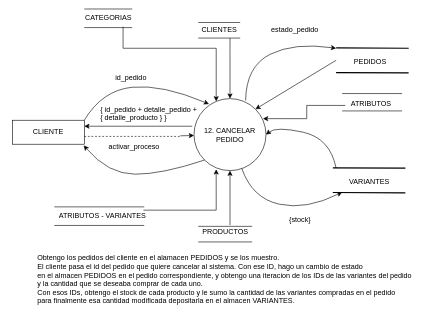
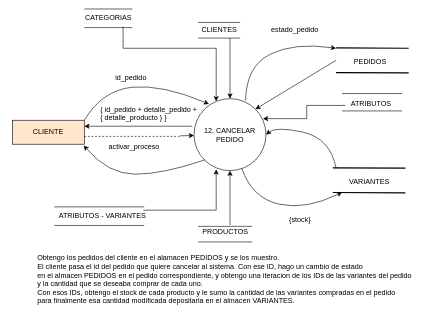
(48, 132) -> (48, 132)
